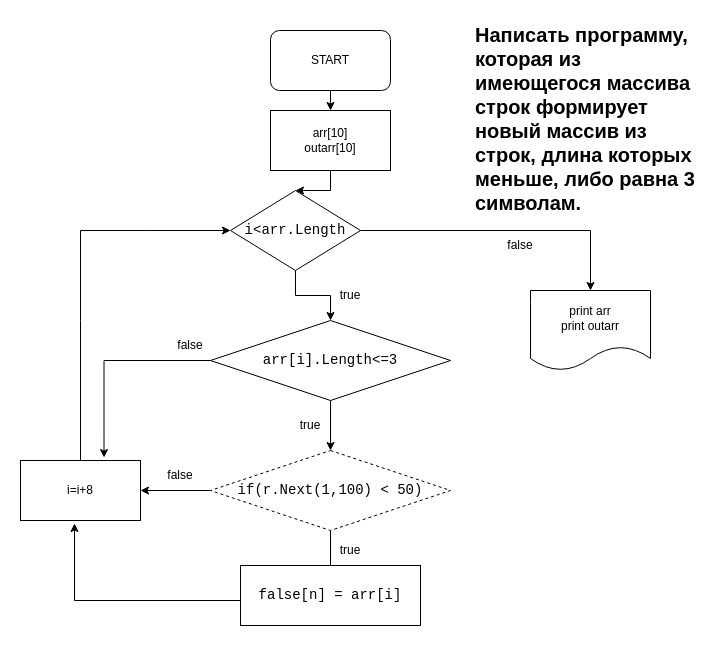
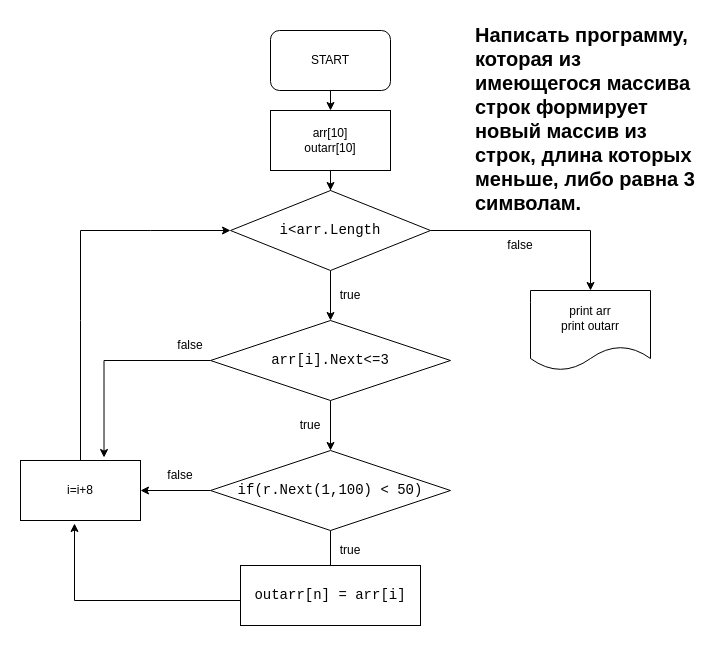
(296, 231) -> (331, 231)
(331, 361) -> (331, 361)
(331, 491) -> (331, 491)
(331, 596) -> (331, 596)
